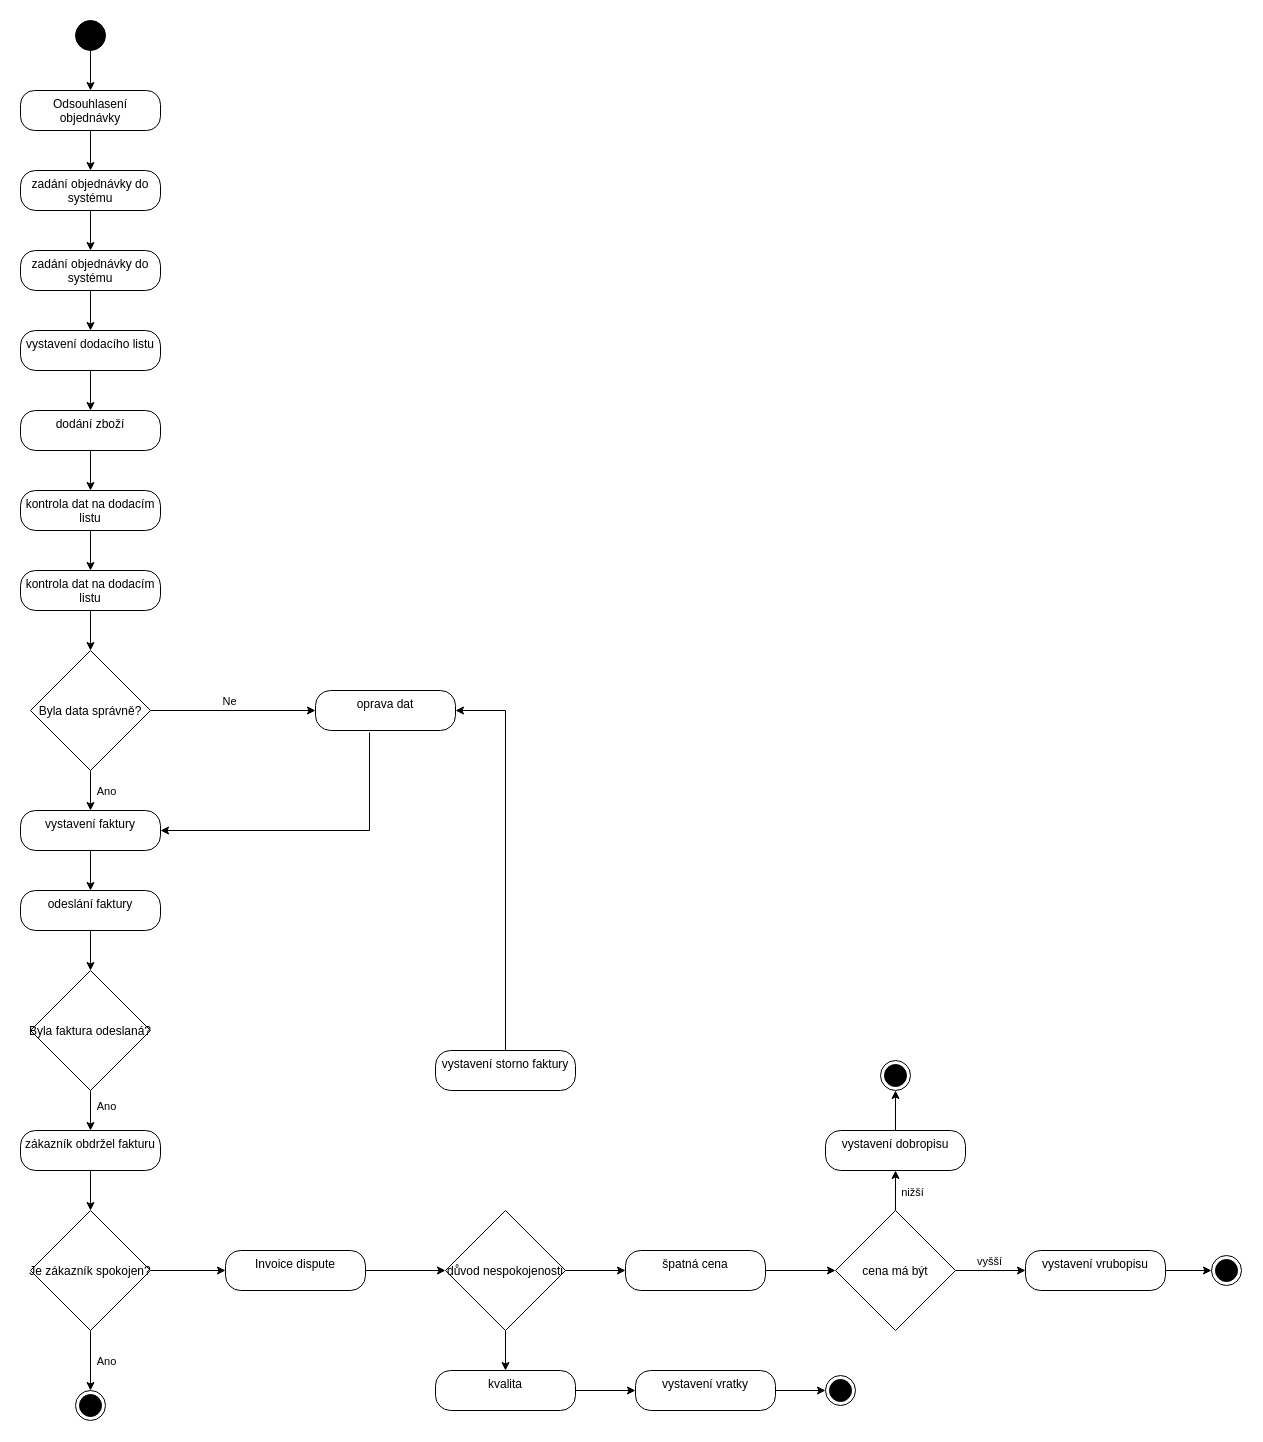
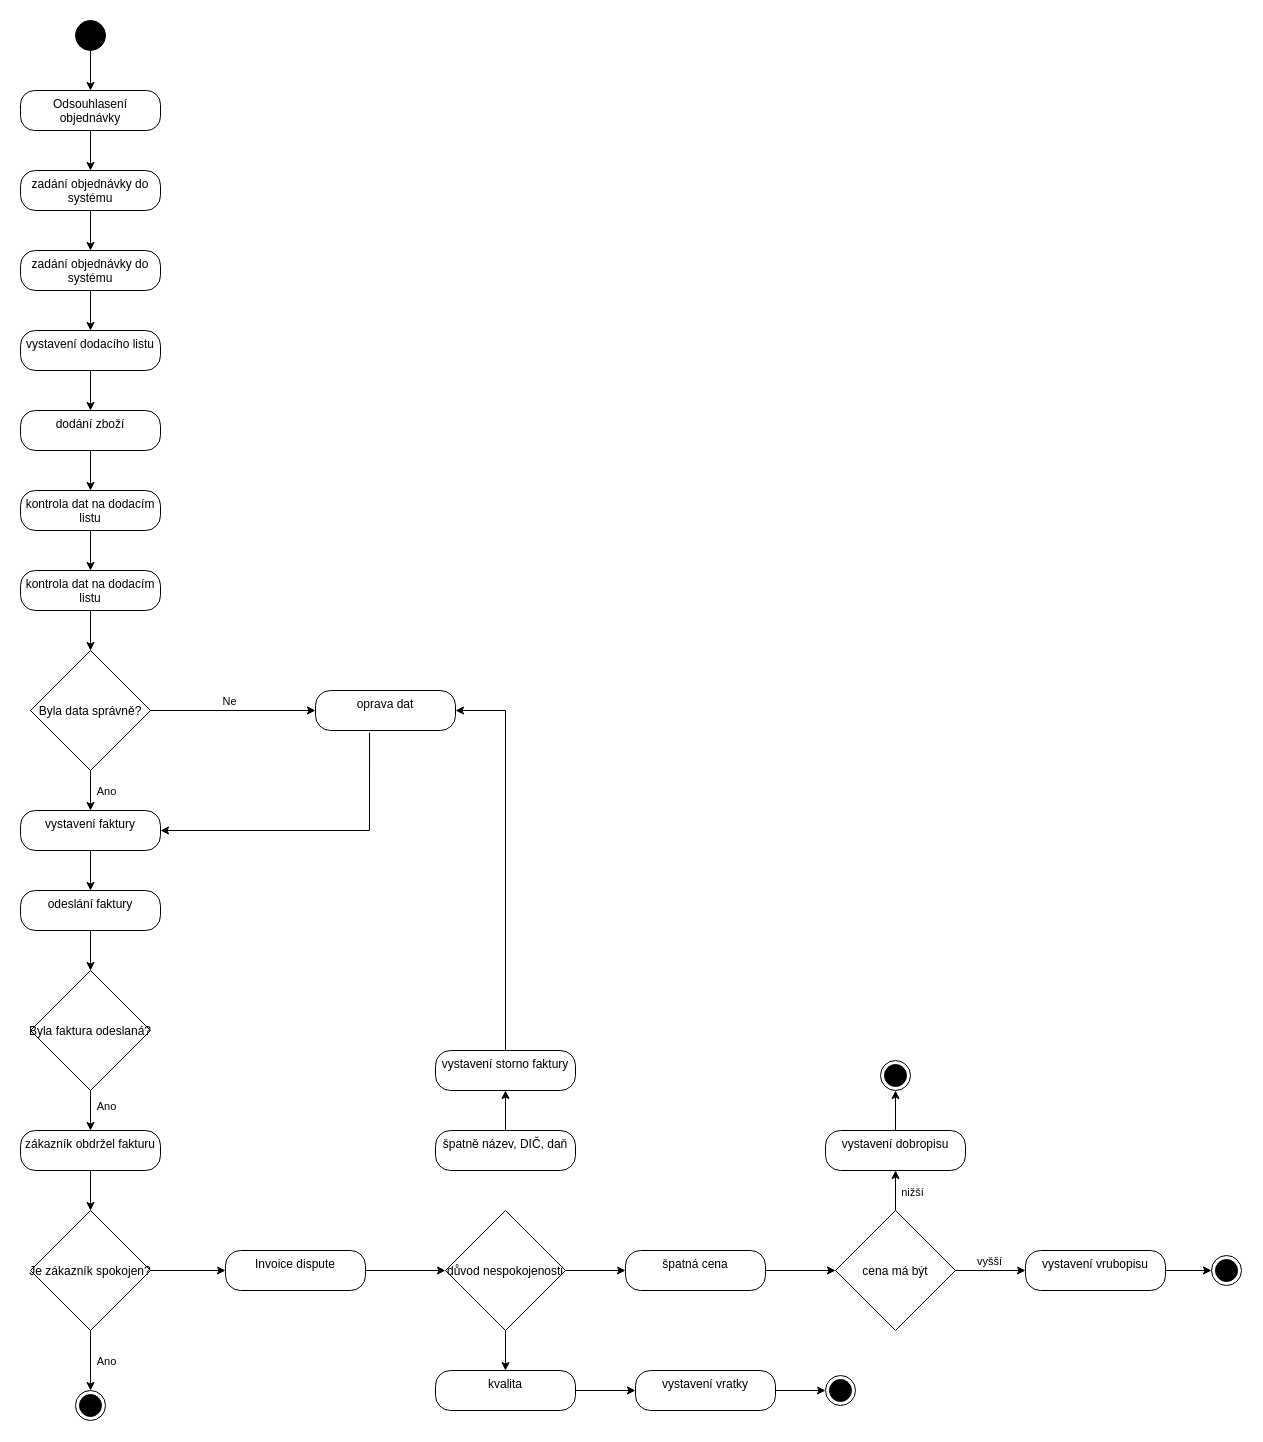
none -> (506, 1114)
none -> (506, 1151)
